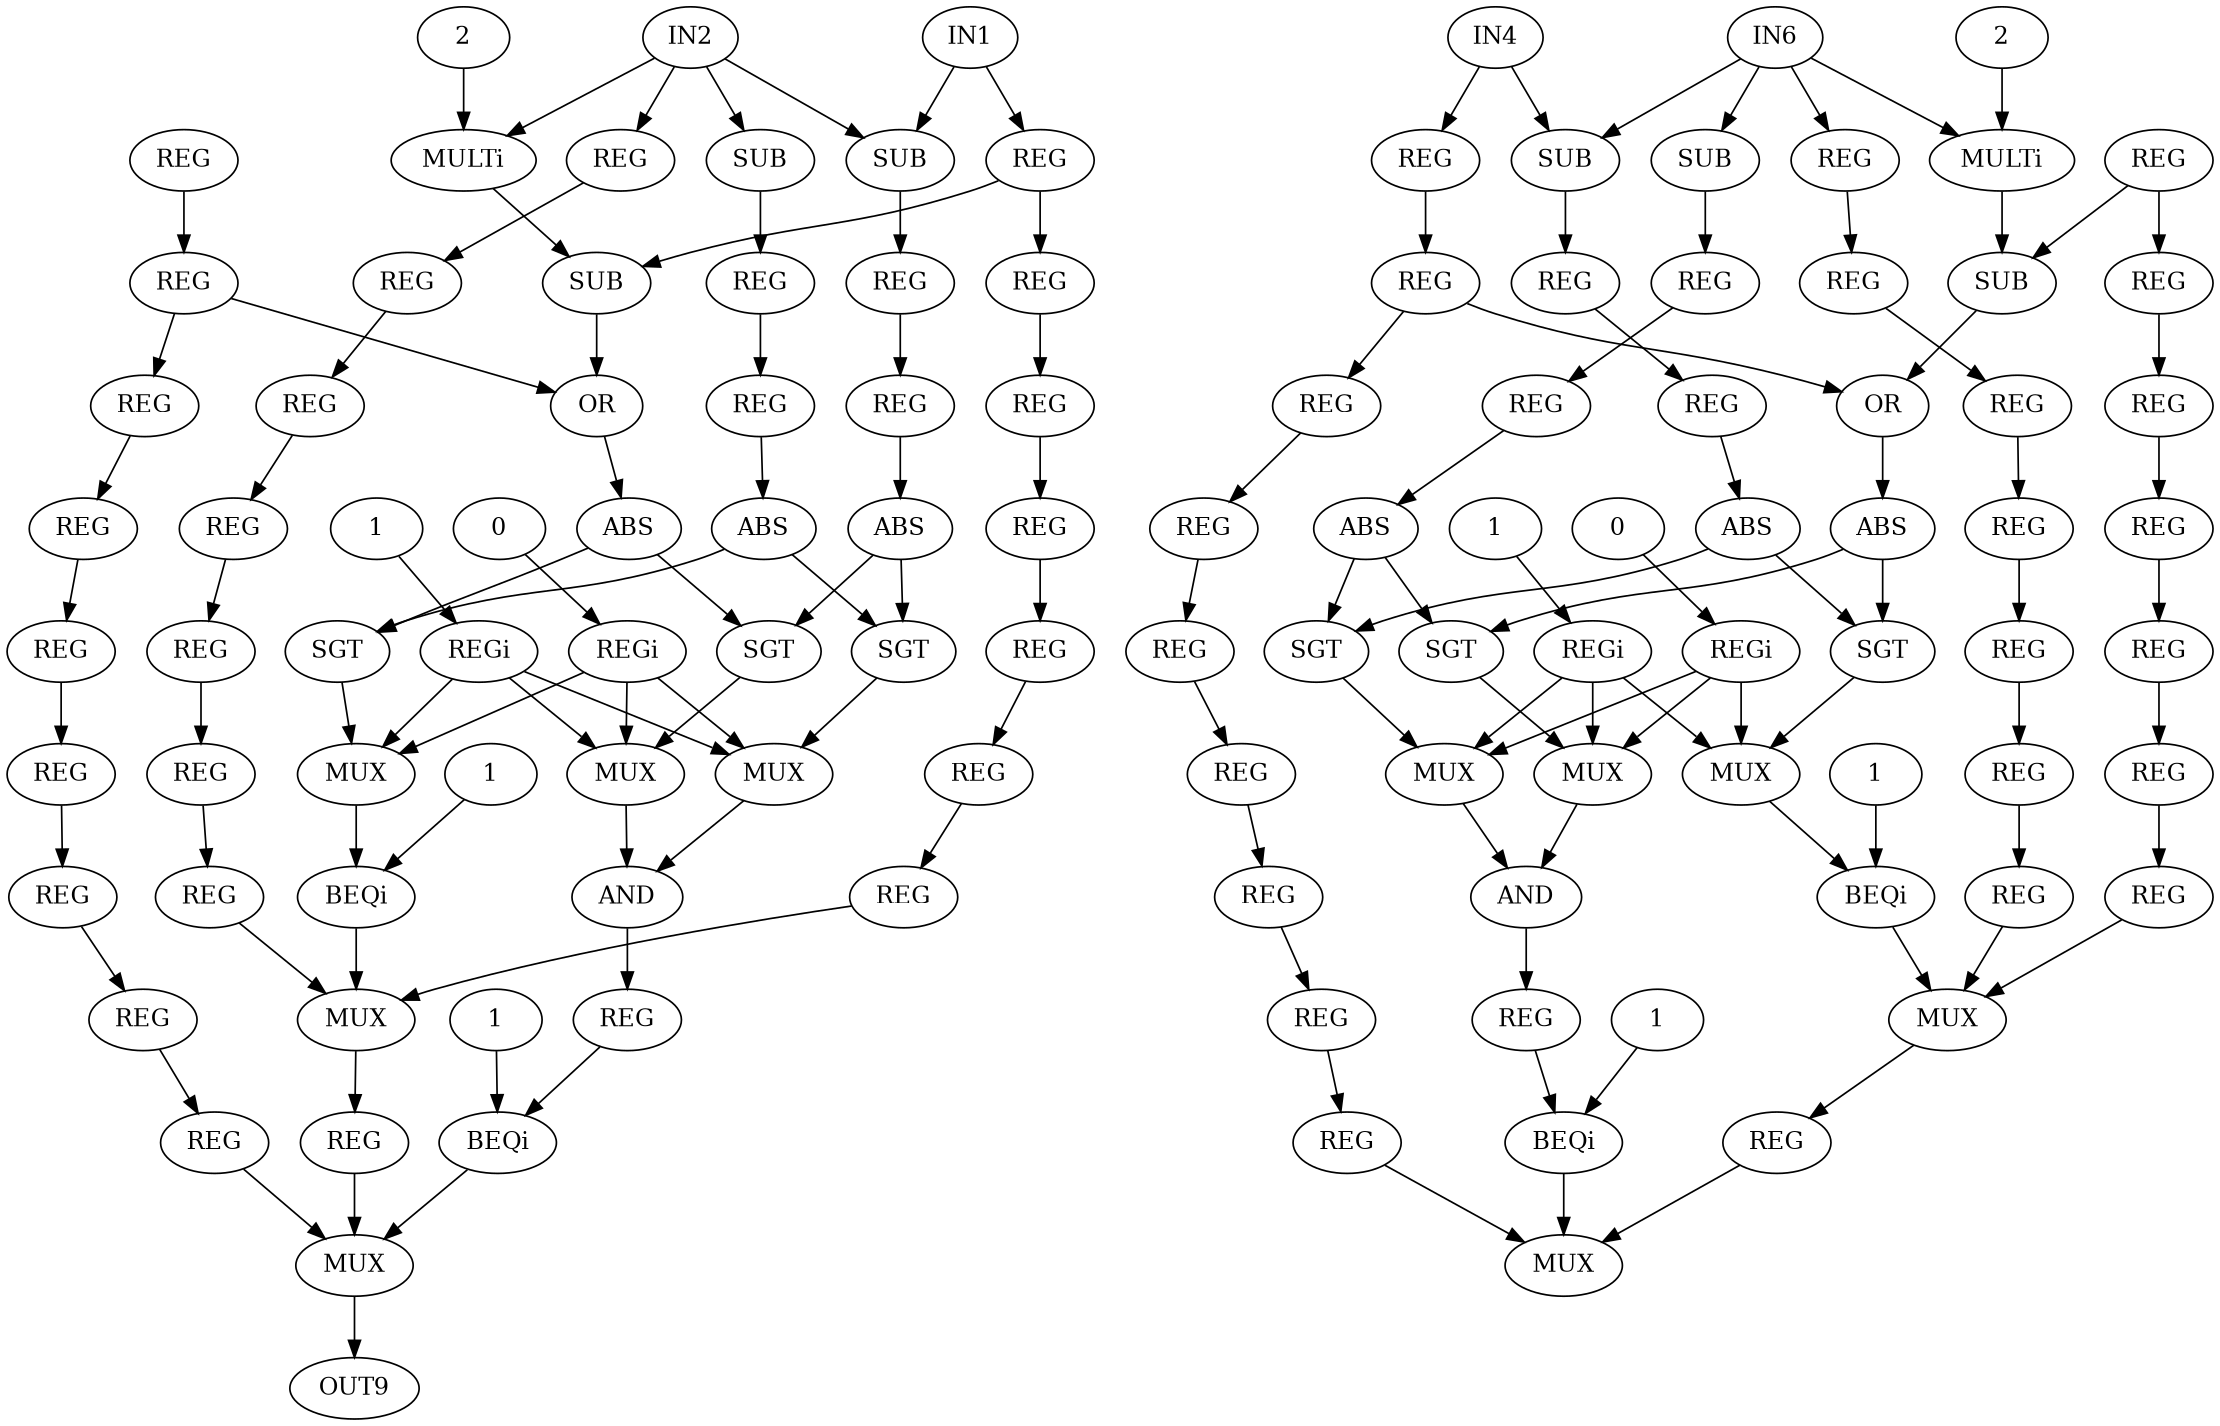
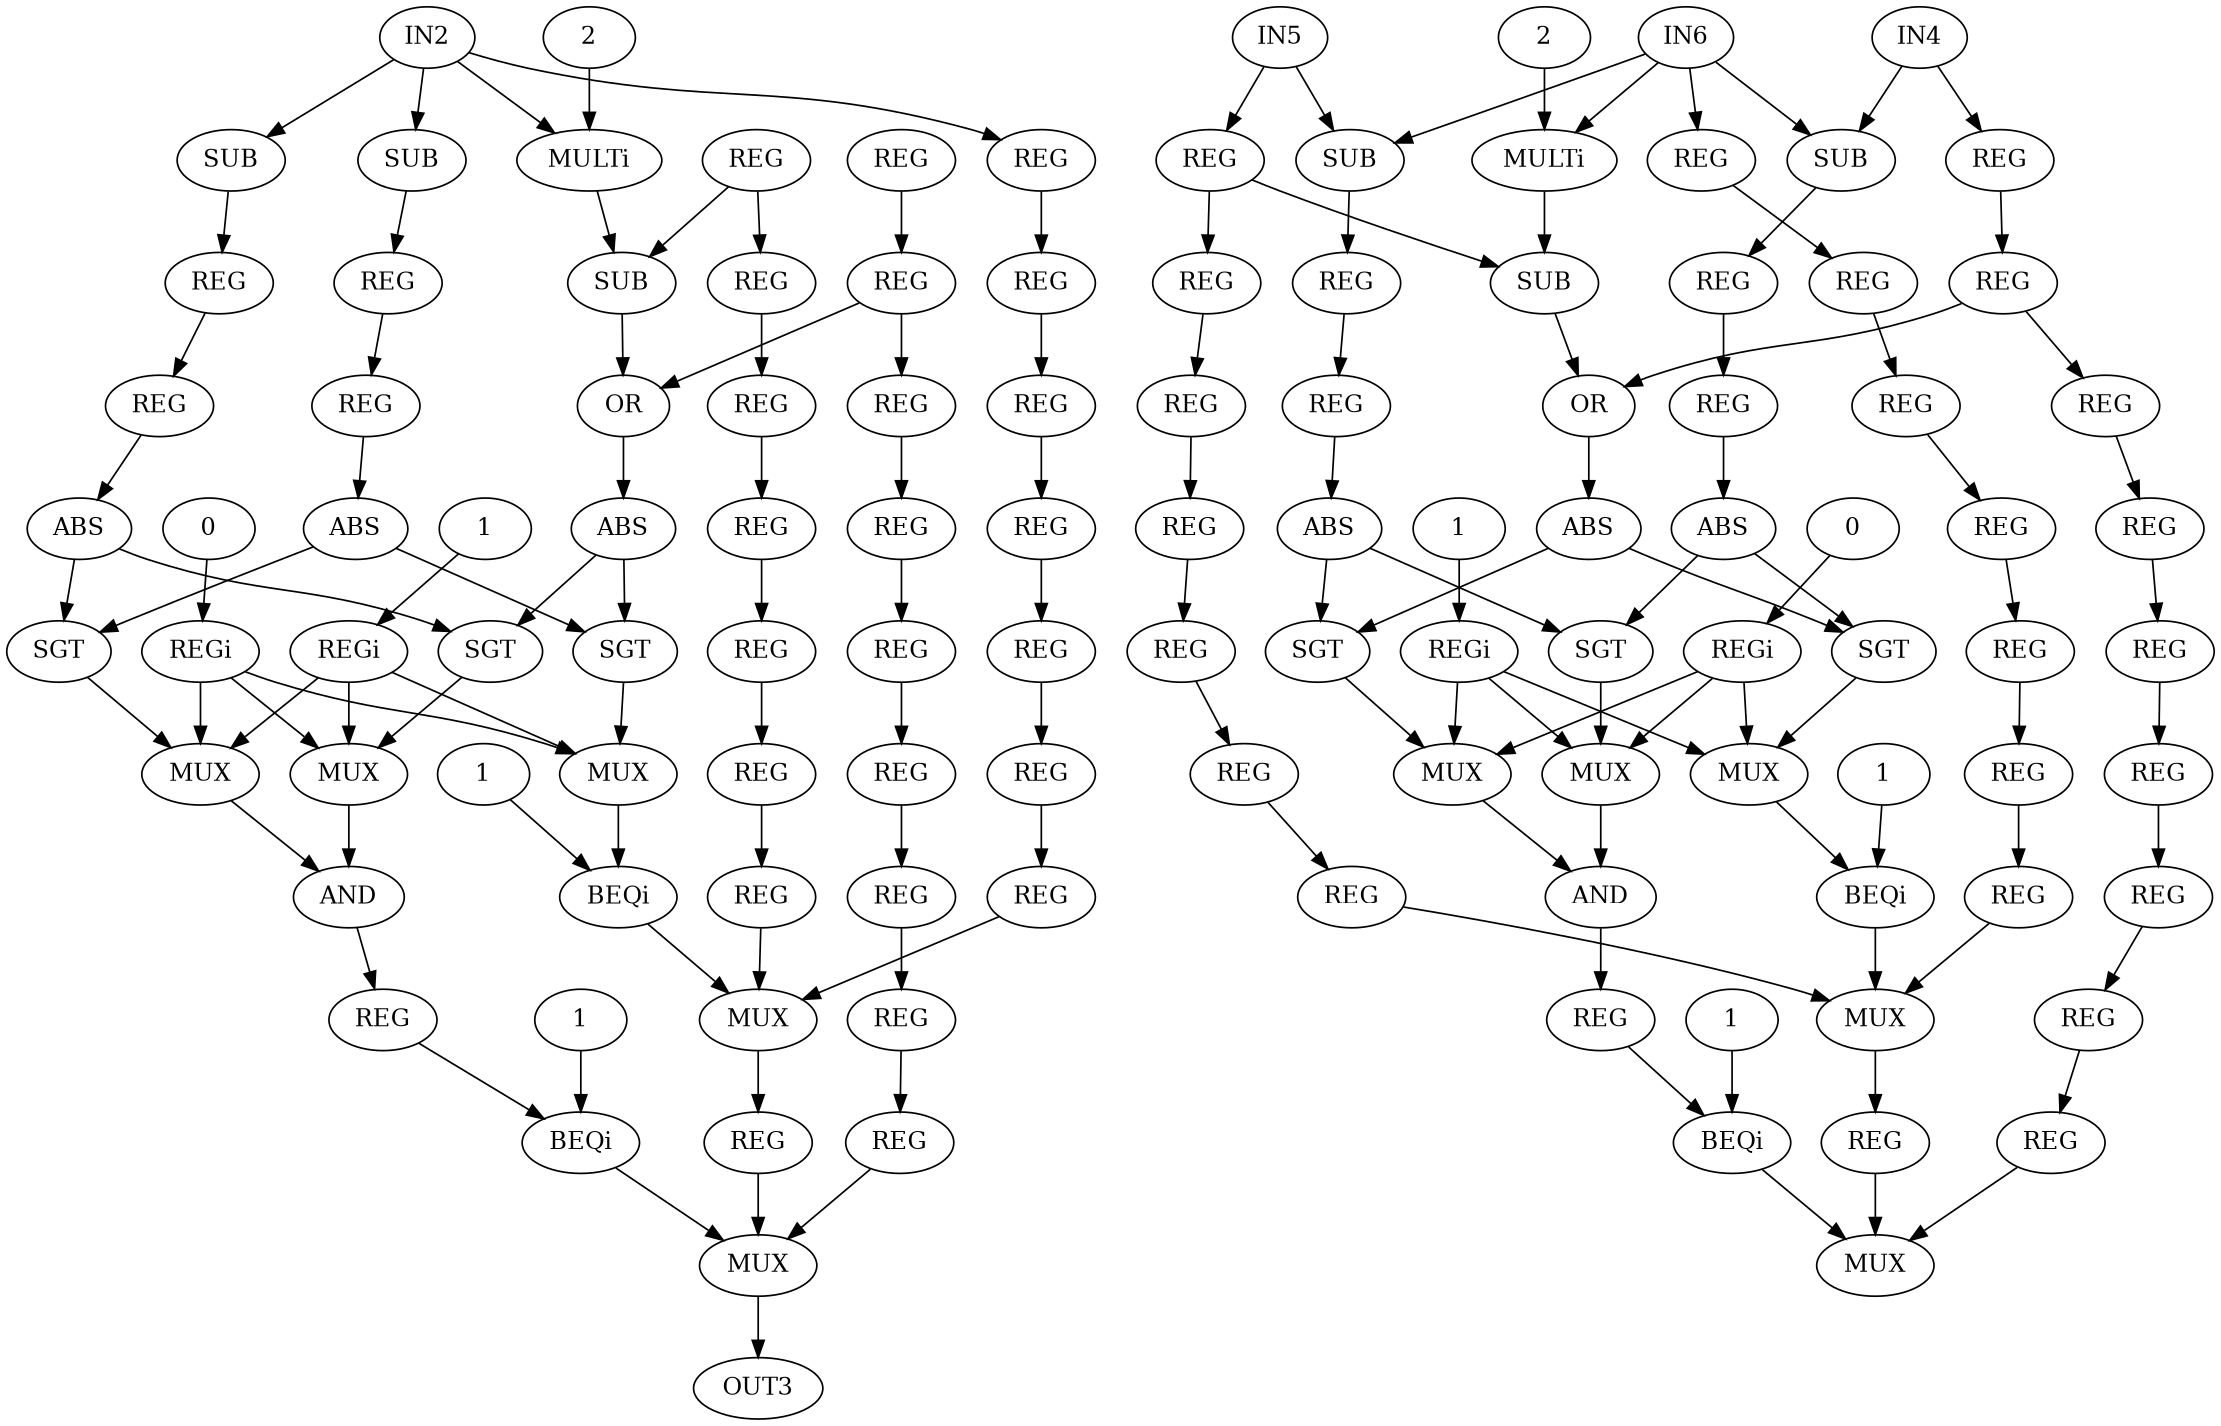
(970, 38) -> none
none -> (1280, 38)
(354, 1388) -> (758, 1388)
